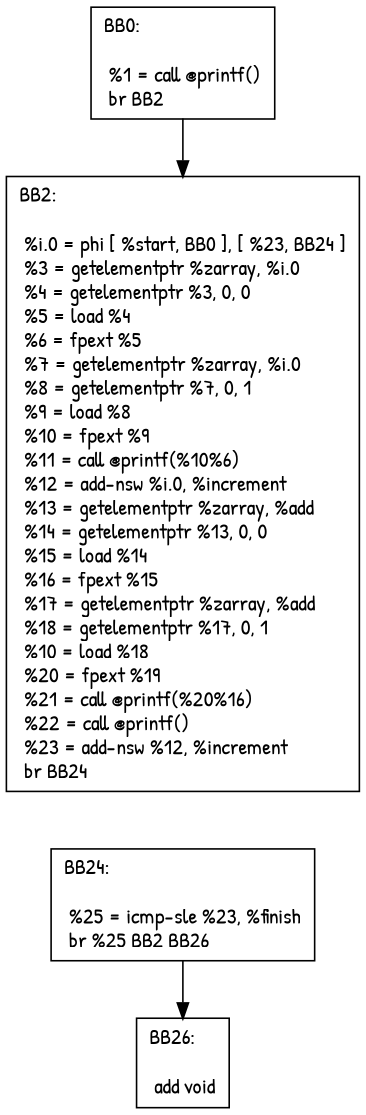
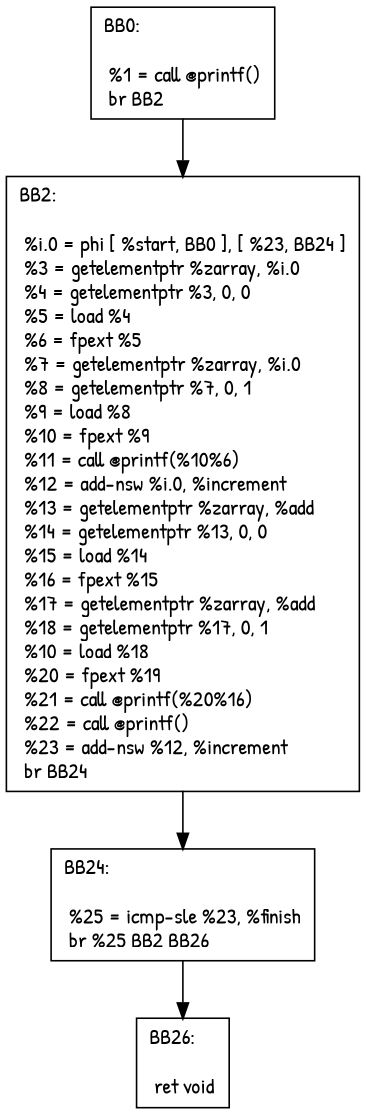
none -> (183, 812)
(183, 1087) -> (182, 1087)
